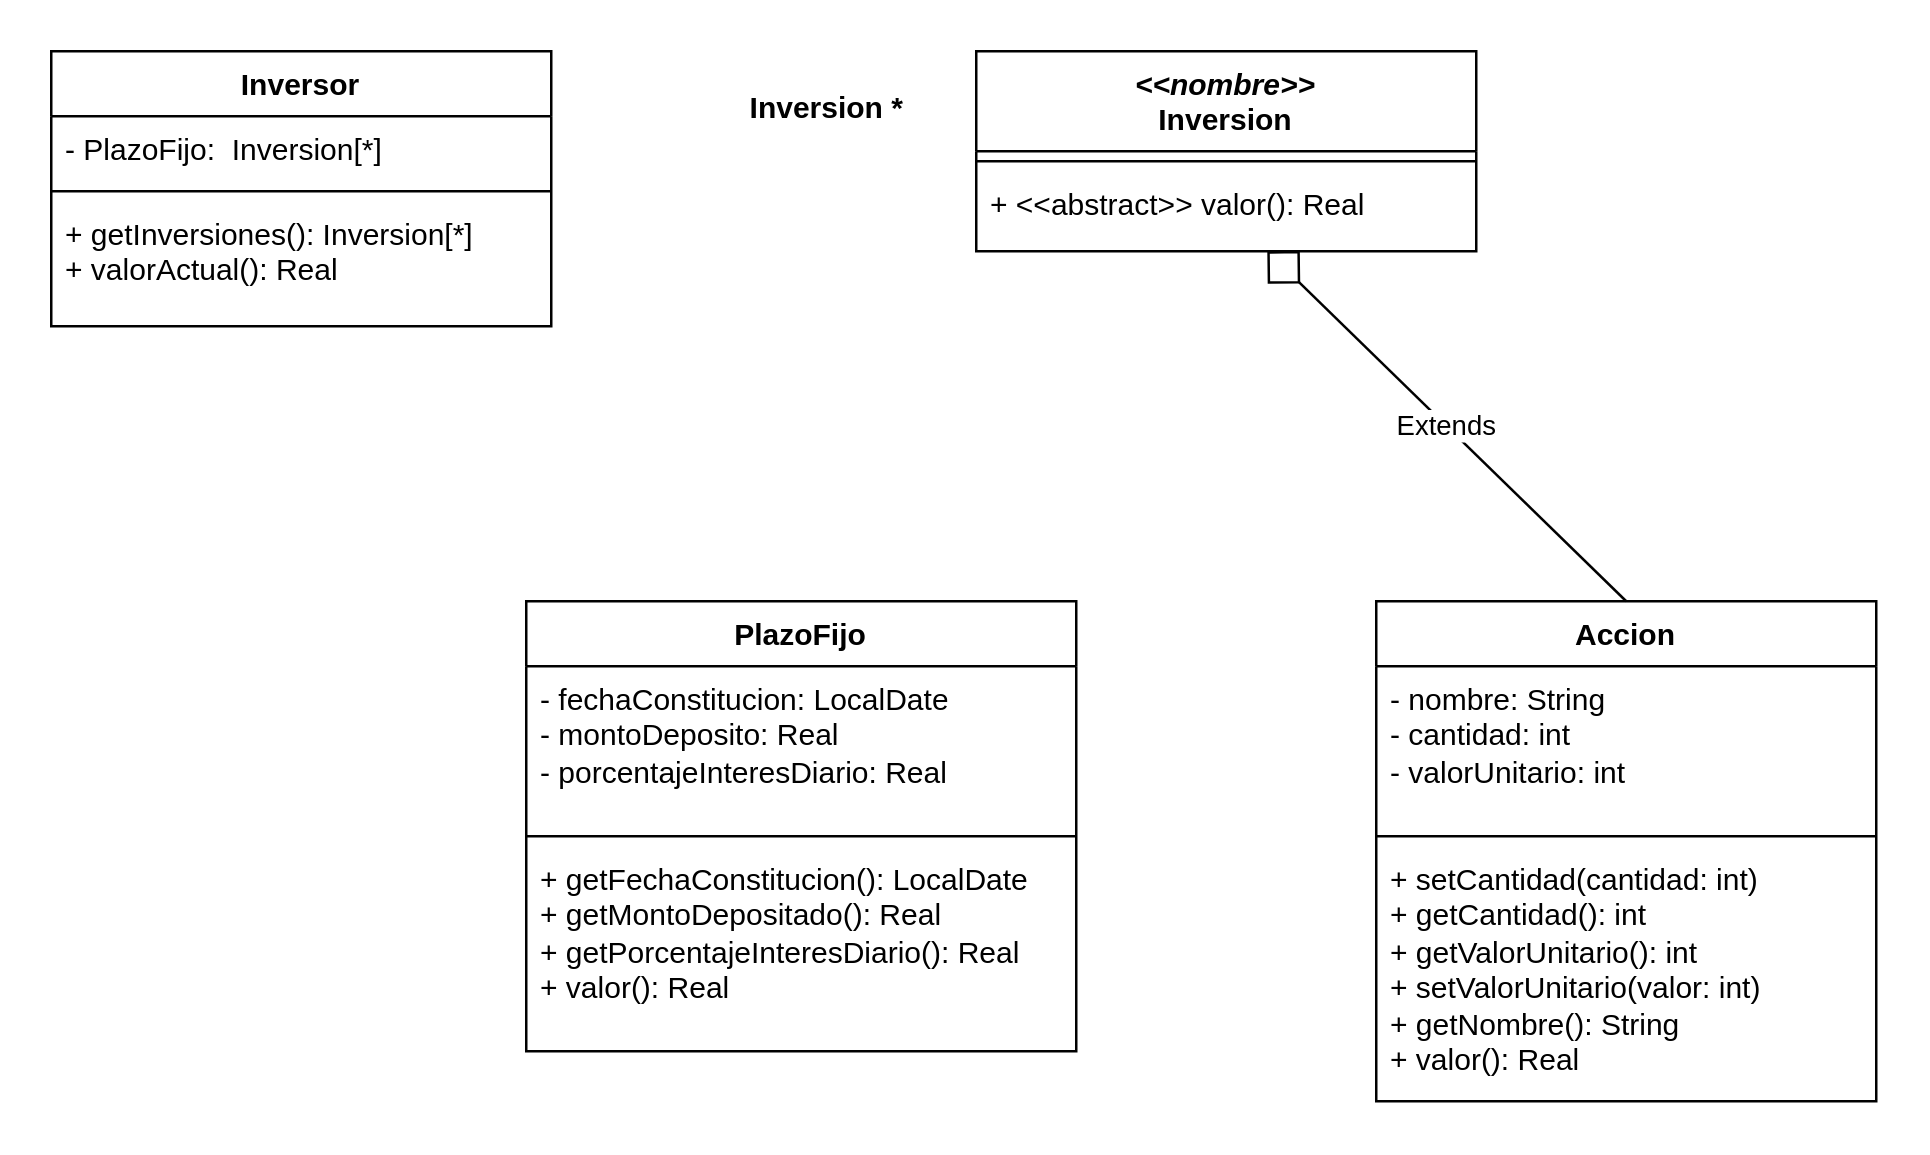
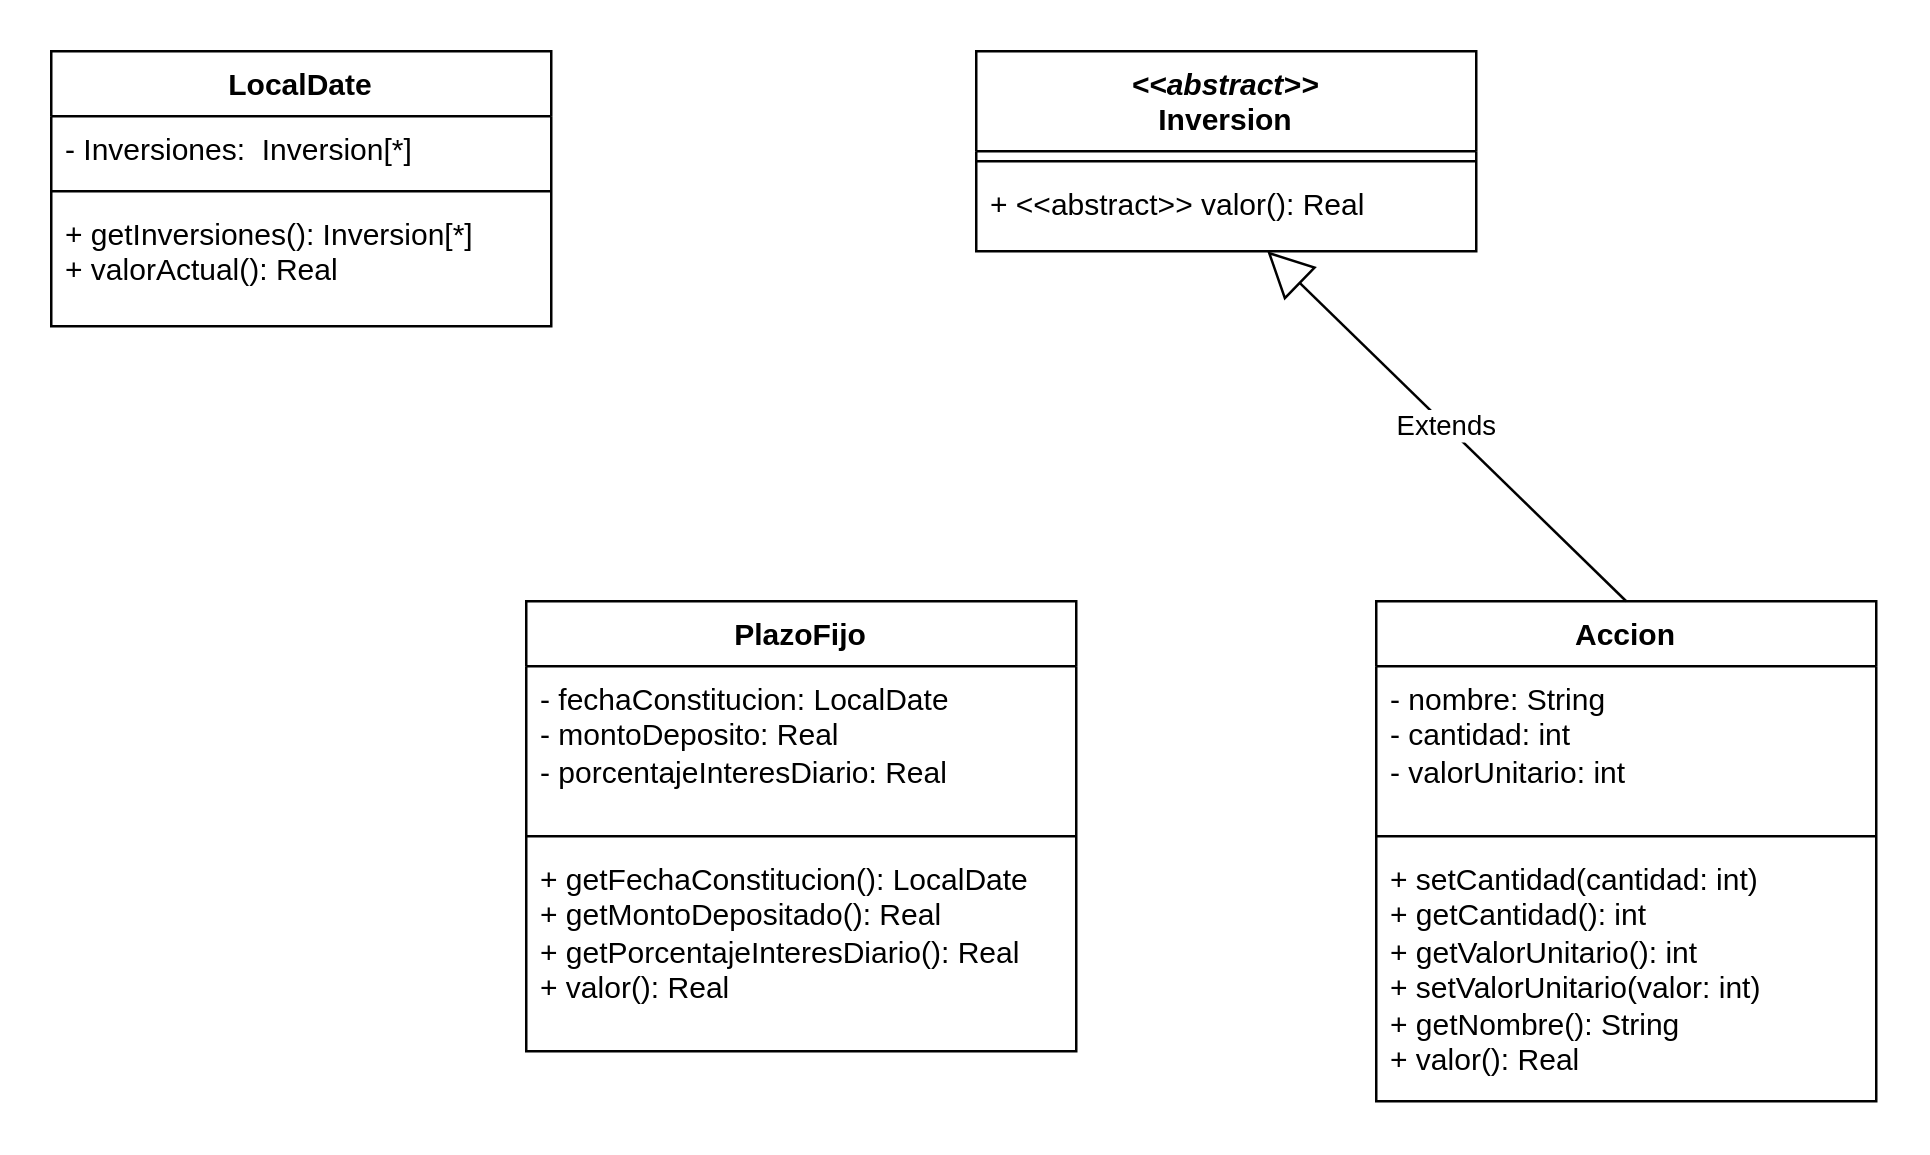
(301, 87) -> (301, 87)
(1226, 105) -> (1226, 105)
(826, 109) -> none
(261, 152) -> (282, 152)
(1300, 284) -> (1300, 284)
